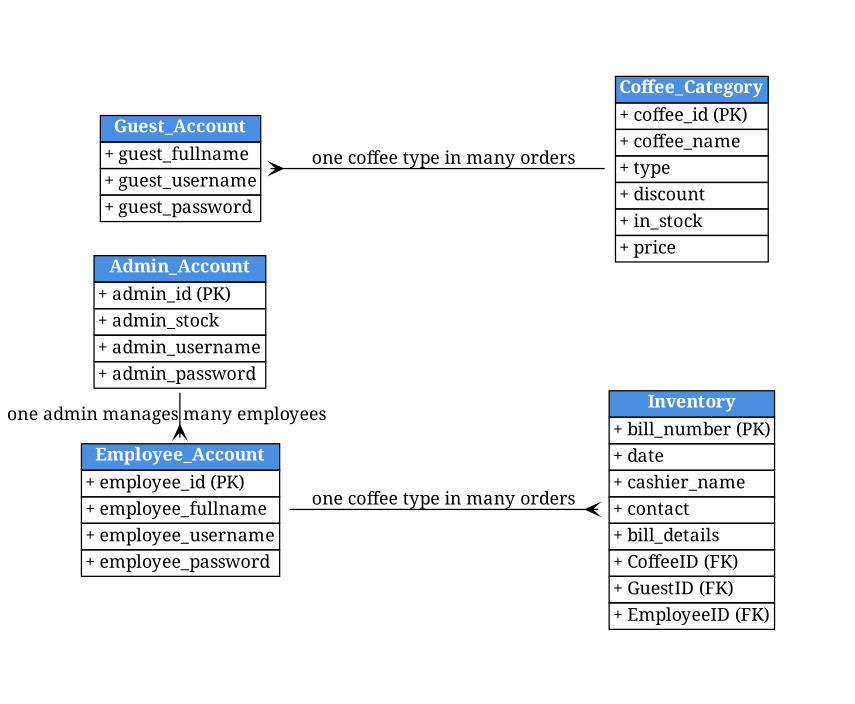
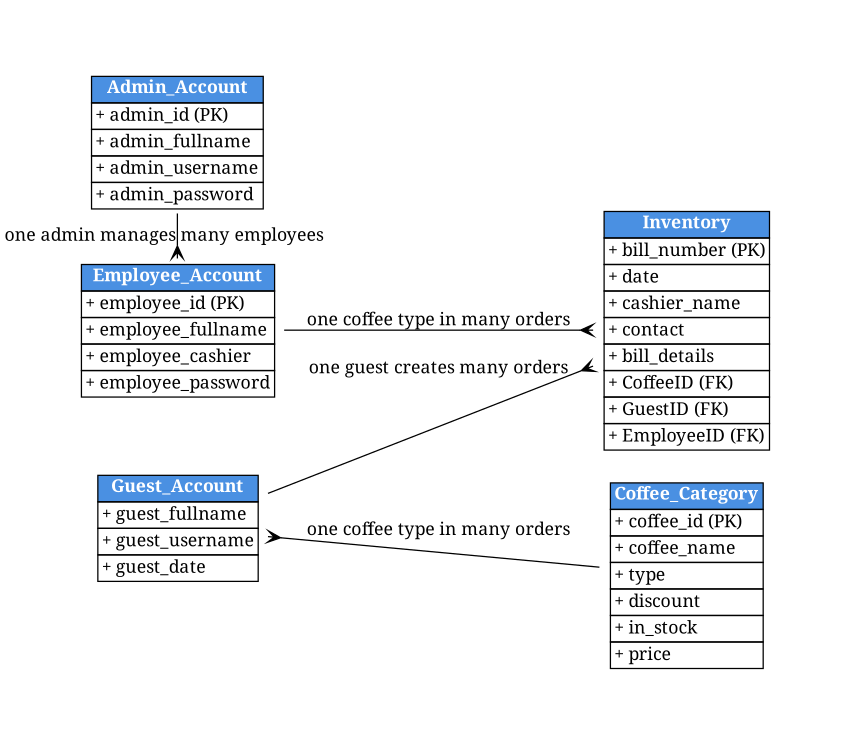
(179, 208) -> (154, 567)
(159, 321) -> (174, 142)
none -> (424, 432)
(181, 536) -> (169, 357)
